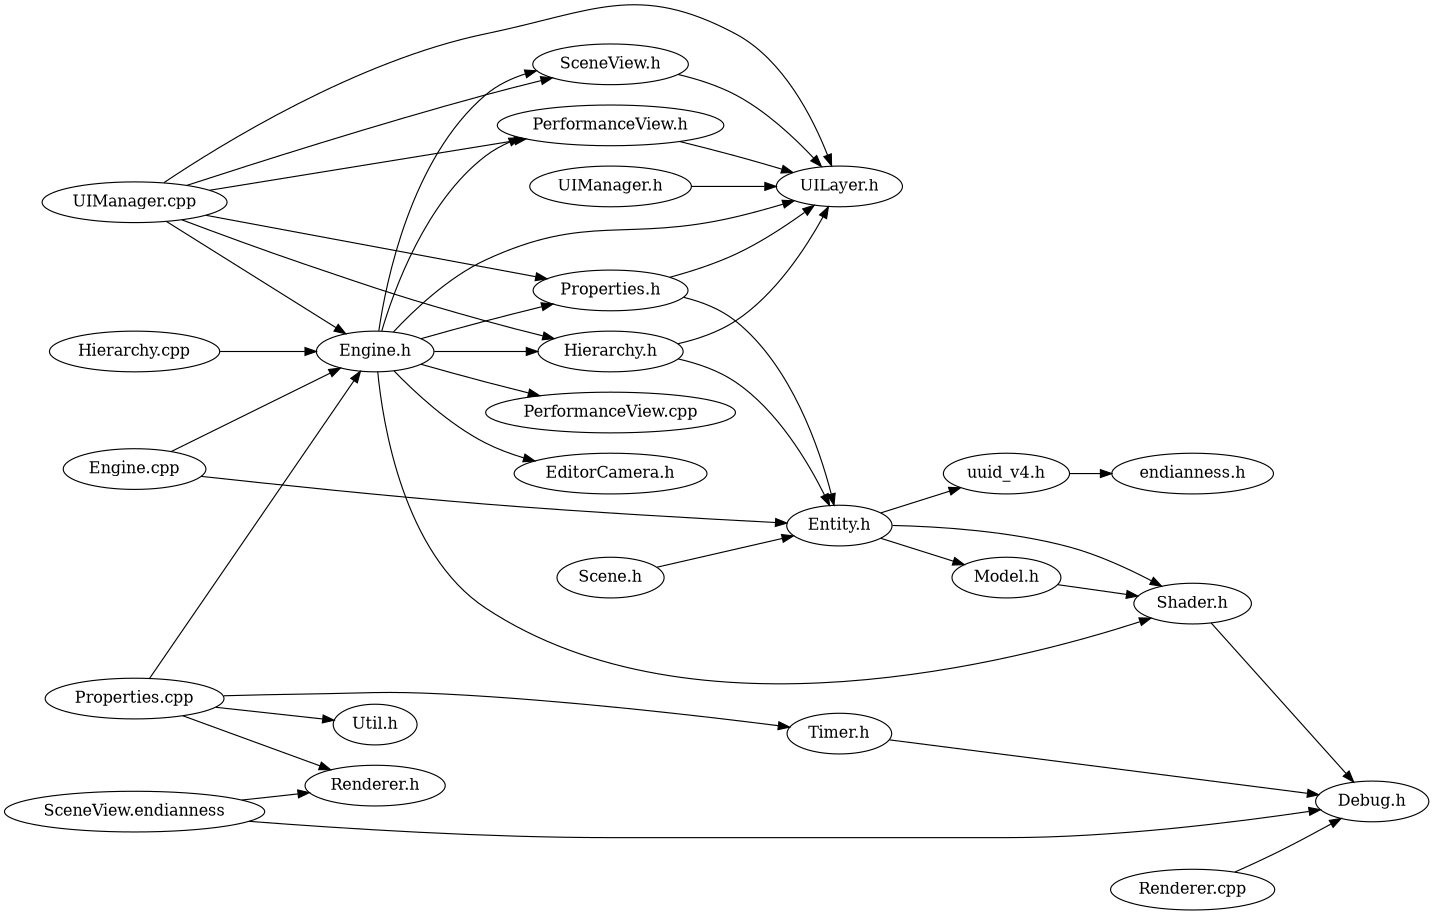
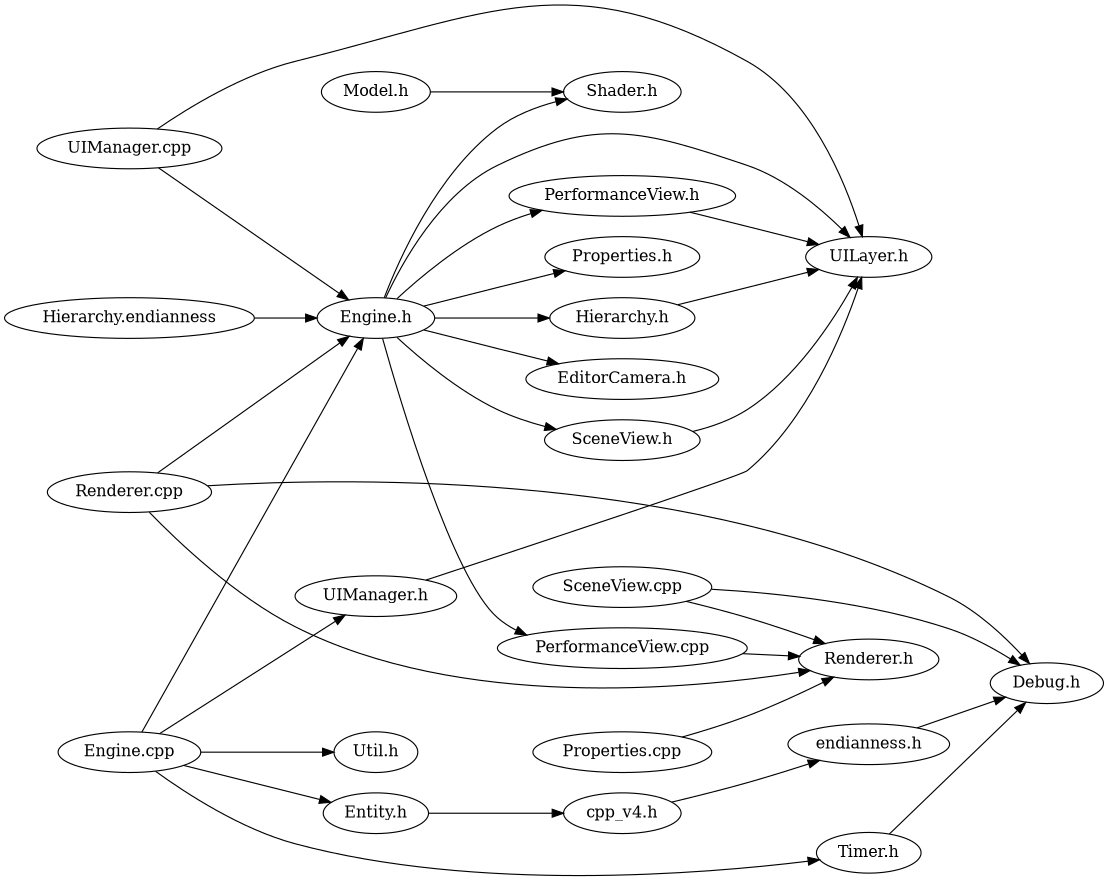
(363, 130) -> none
(362, 165) -> none
(371, 246) -> none
(740, 252) -> none
(361, 283) -> none
(135, 351) -> (129, 318)
(782, 375) -> none
(767, 409) -> none
(1006, 474) -> (622, 813)
(252, 530) -> (249, 408)
(1026, 537) -> none
(917, 550) -> none
(611, 578) -> none
none -> (765, 655)
none -> (451, 675)
none -> (247, 677)
(502, 698) -> (472, 871)
(1278, 698) -> (956, 714)
(269, 713) -> (262, 752)
(135, 812) -> (622, 587)
